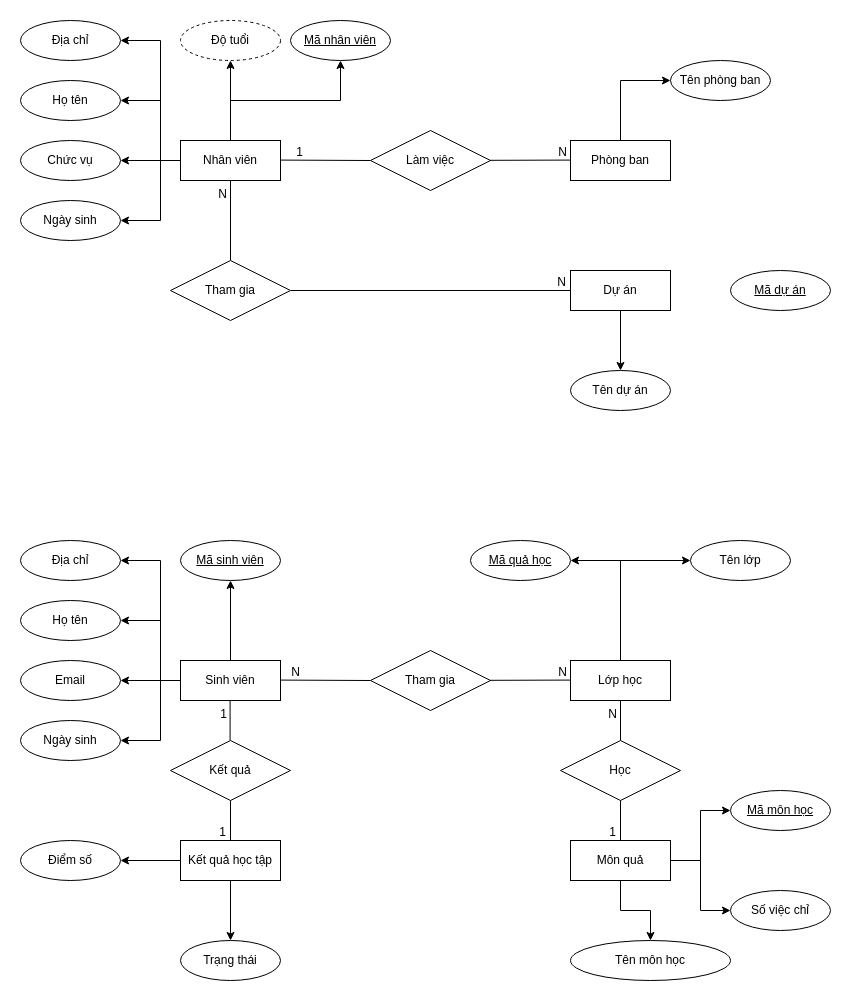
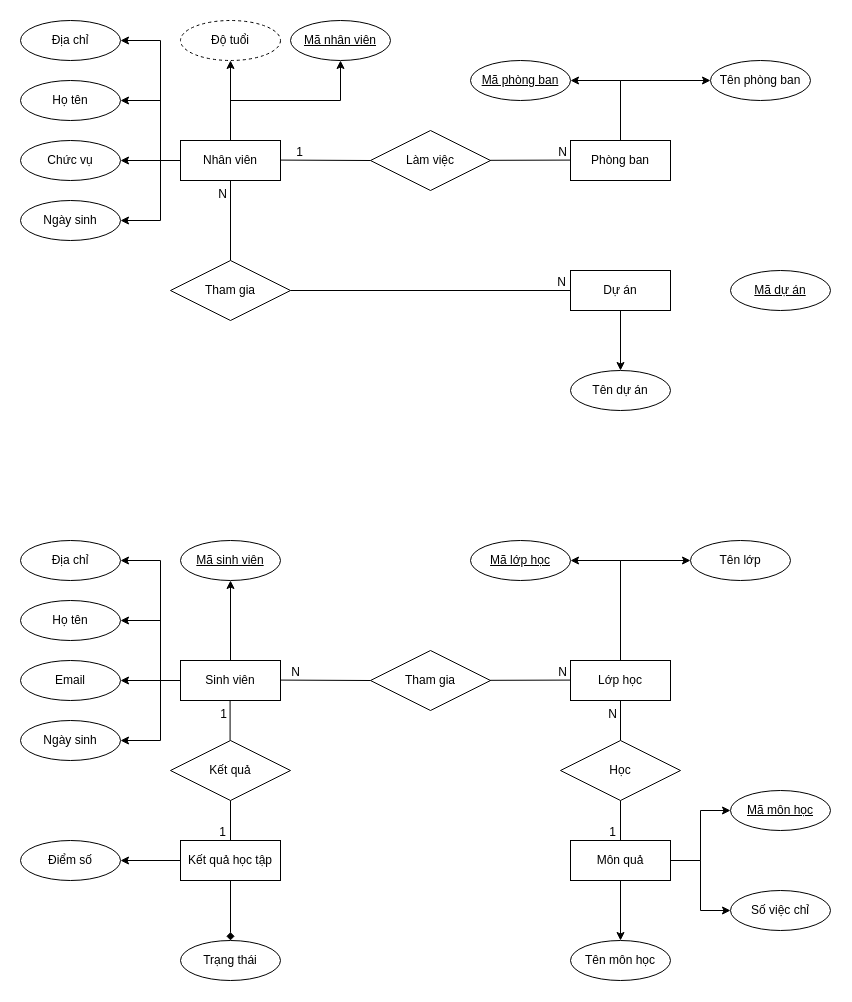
none -> (521, 81)
none -> (598, 81)
(721, 81) -> (761, 81)
(521, 561) -> (521, 561)
(231, 932) -> (231, 932)
(651, 961) -> (621, 961)
